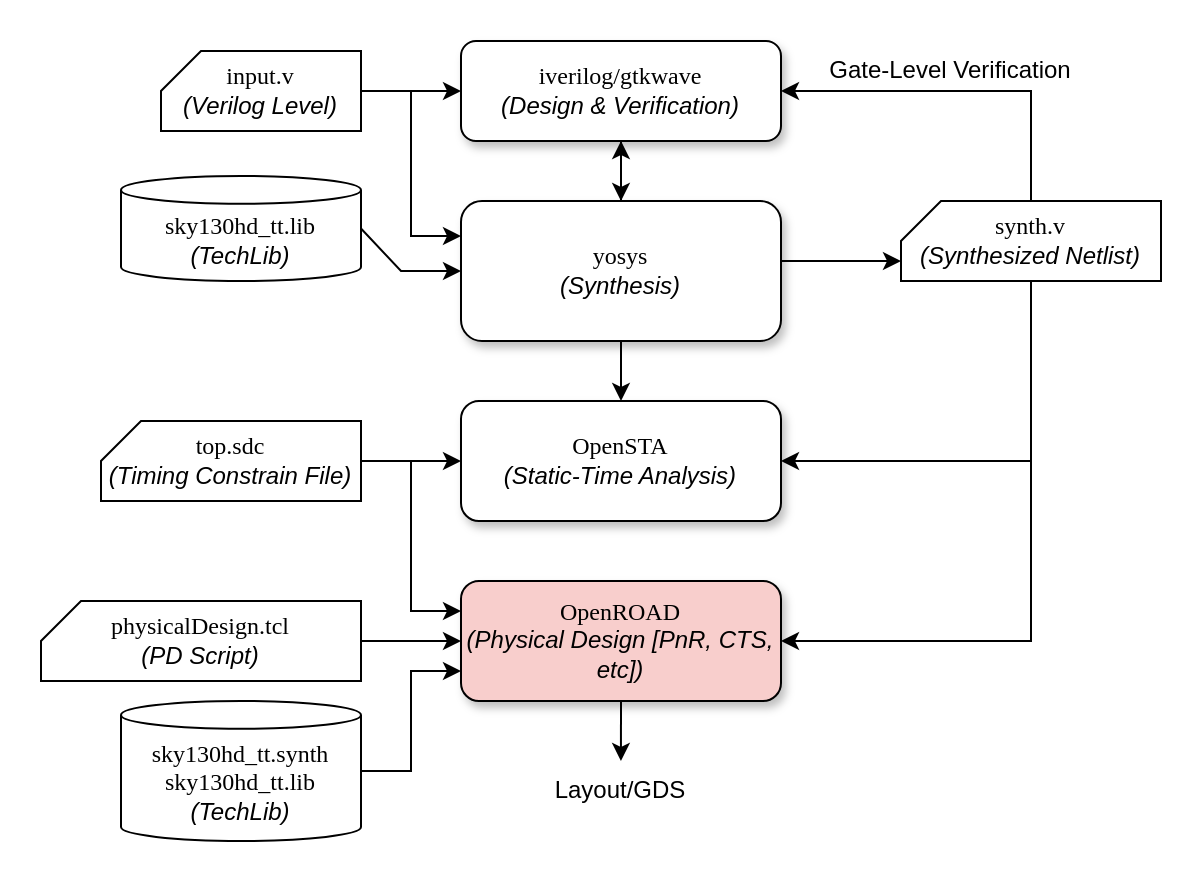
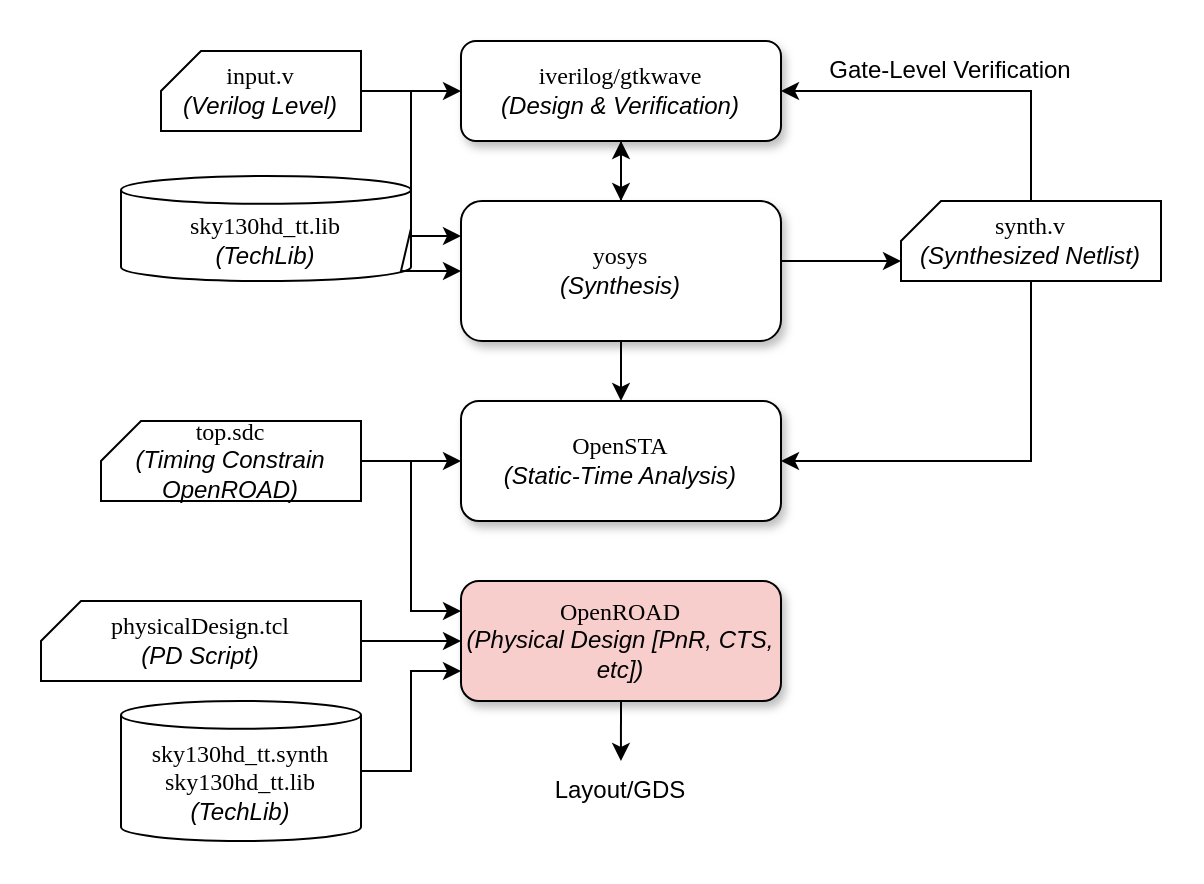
(241, 229) -> (266, 229)
(231, 461) -> (231, 461)
(1001, 641) -> none
